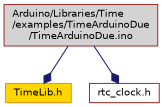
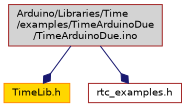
(124, 93) -> (135, 93)
